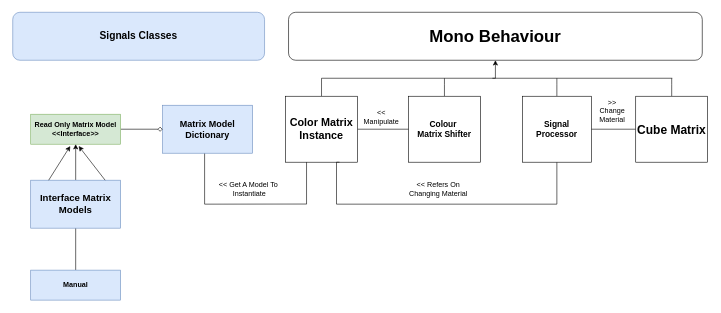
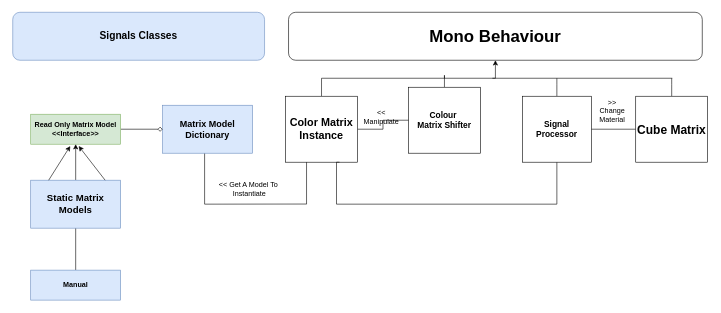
(444, 129) -> (444, 120)
(438, 189) -> none
(75, 204) -> (75, 204)
